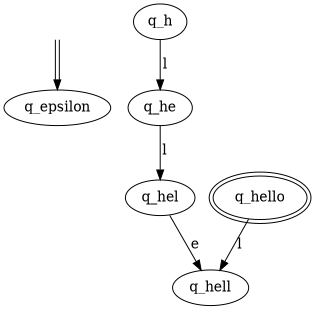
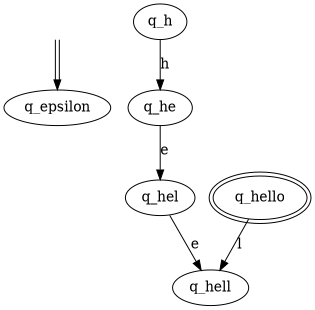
(165, 65) -> (165, 65)
(165, 151) -> (165, 151)
